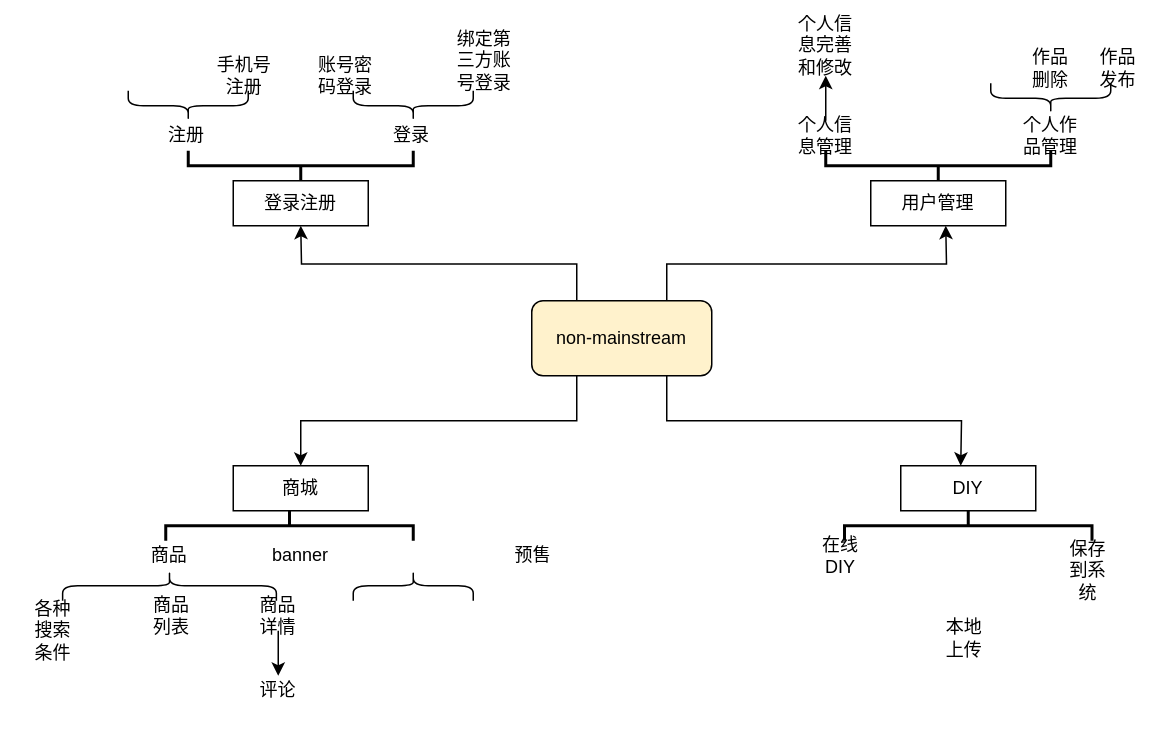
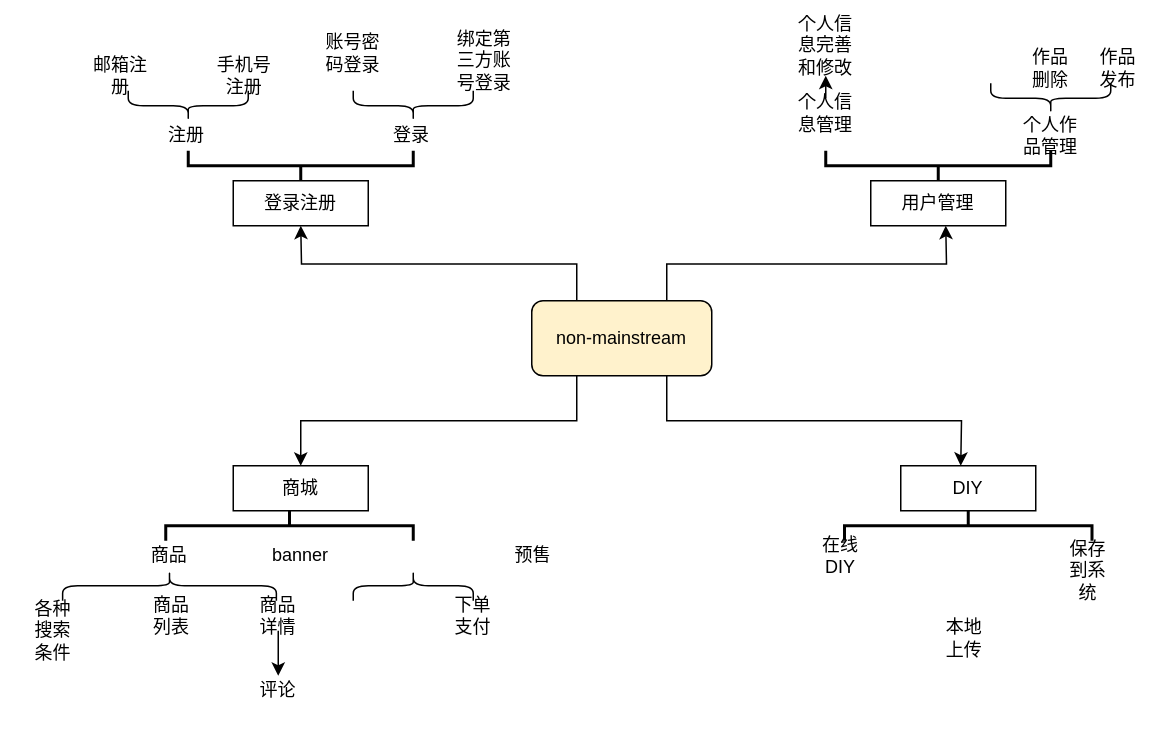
none -> (121, 76)
(346, 76) -> (353, 53)
(826, 136) -> (826, 113)
none -> (473, 616)
